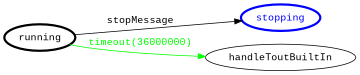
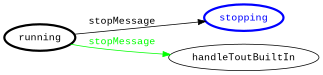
(140, 42) -> (122, 42)
